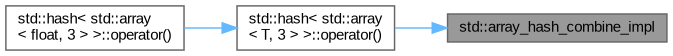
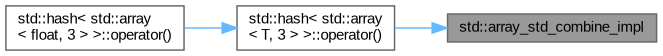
(557, 28) -> (552, 28)
